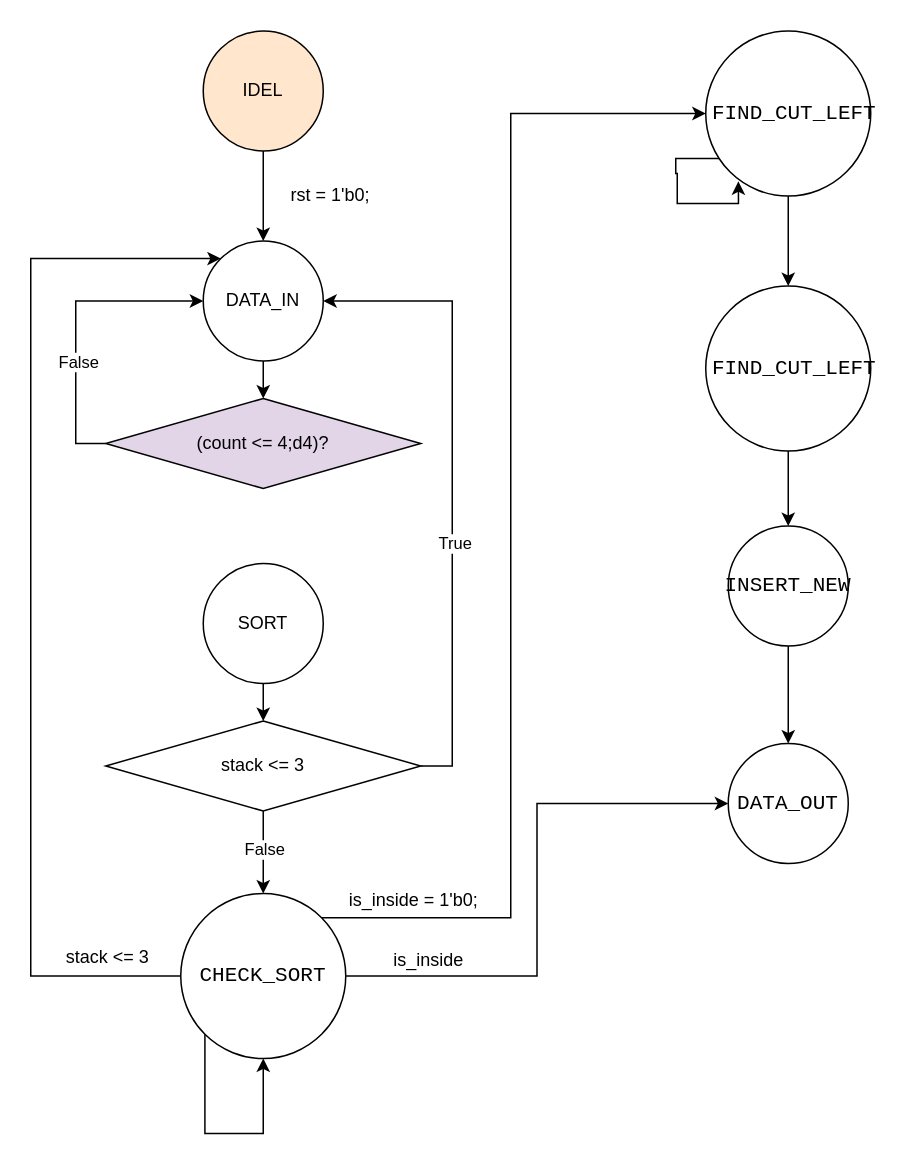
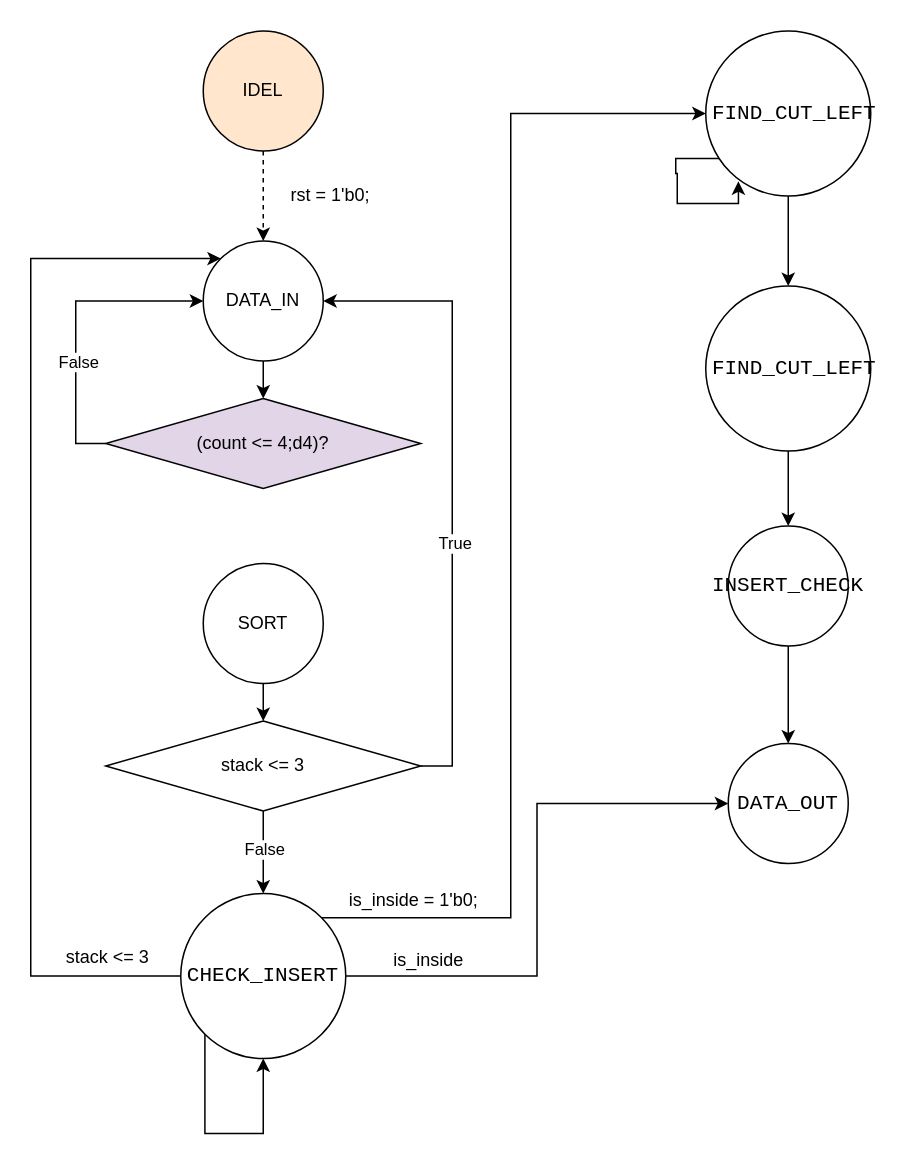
(263, 192) -> (263, 192)
(788, 586) -> (788, 586)
(263, 976) -> (263, 976)
